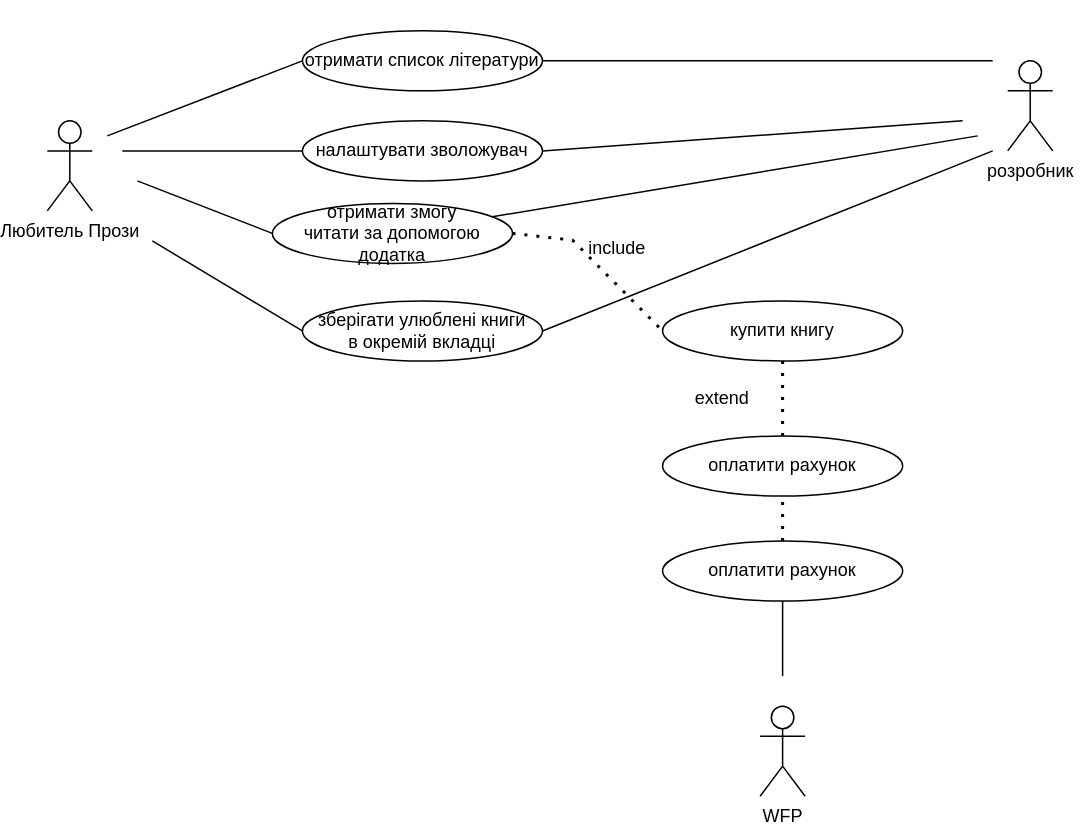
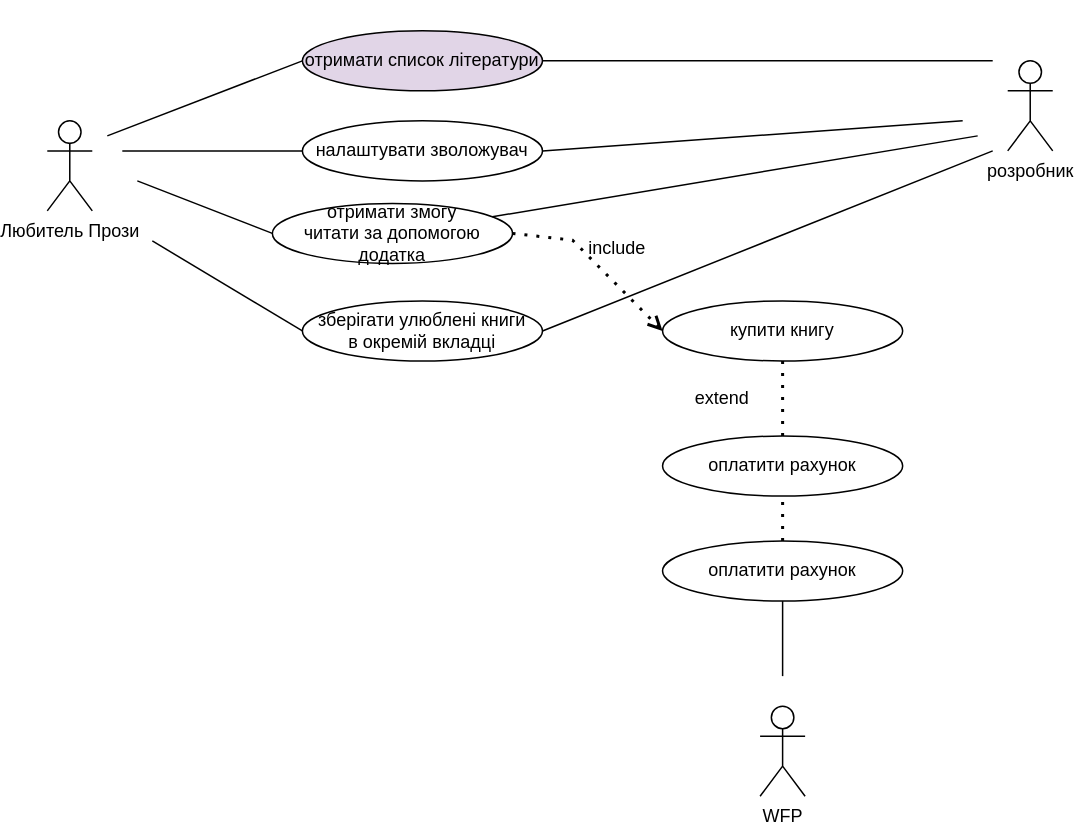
(422, 61) -> (422, 61)
(658, 326) -> (655, 324)
